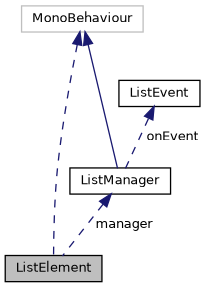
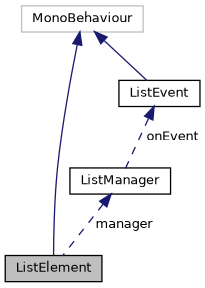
(103, 107) -> (126, 61)
(60, 149) -> (60, 149)
